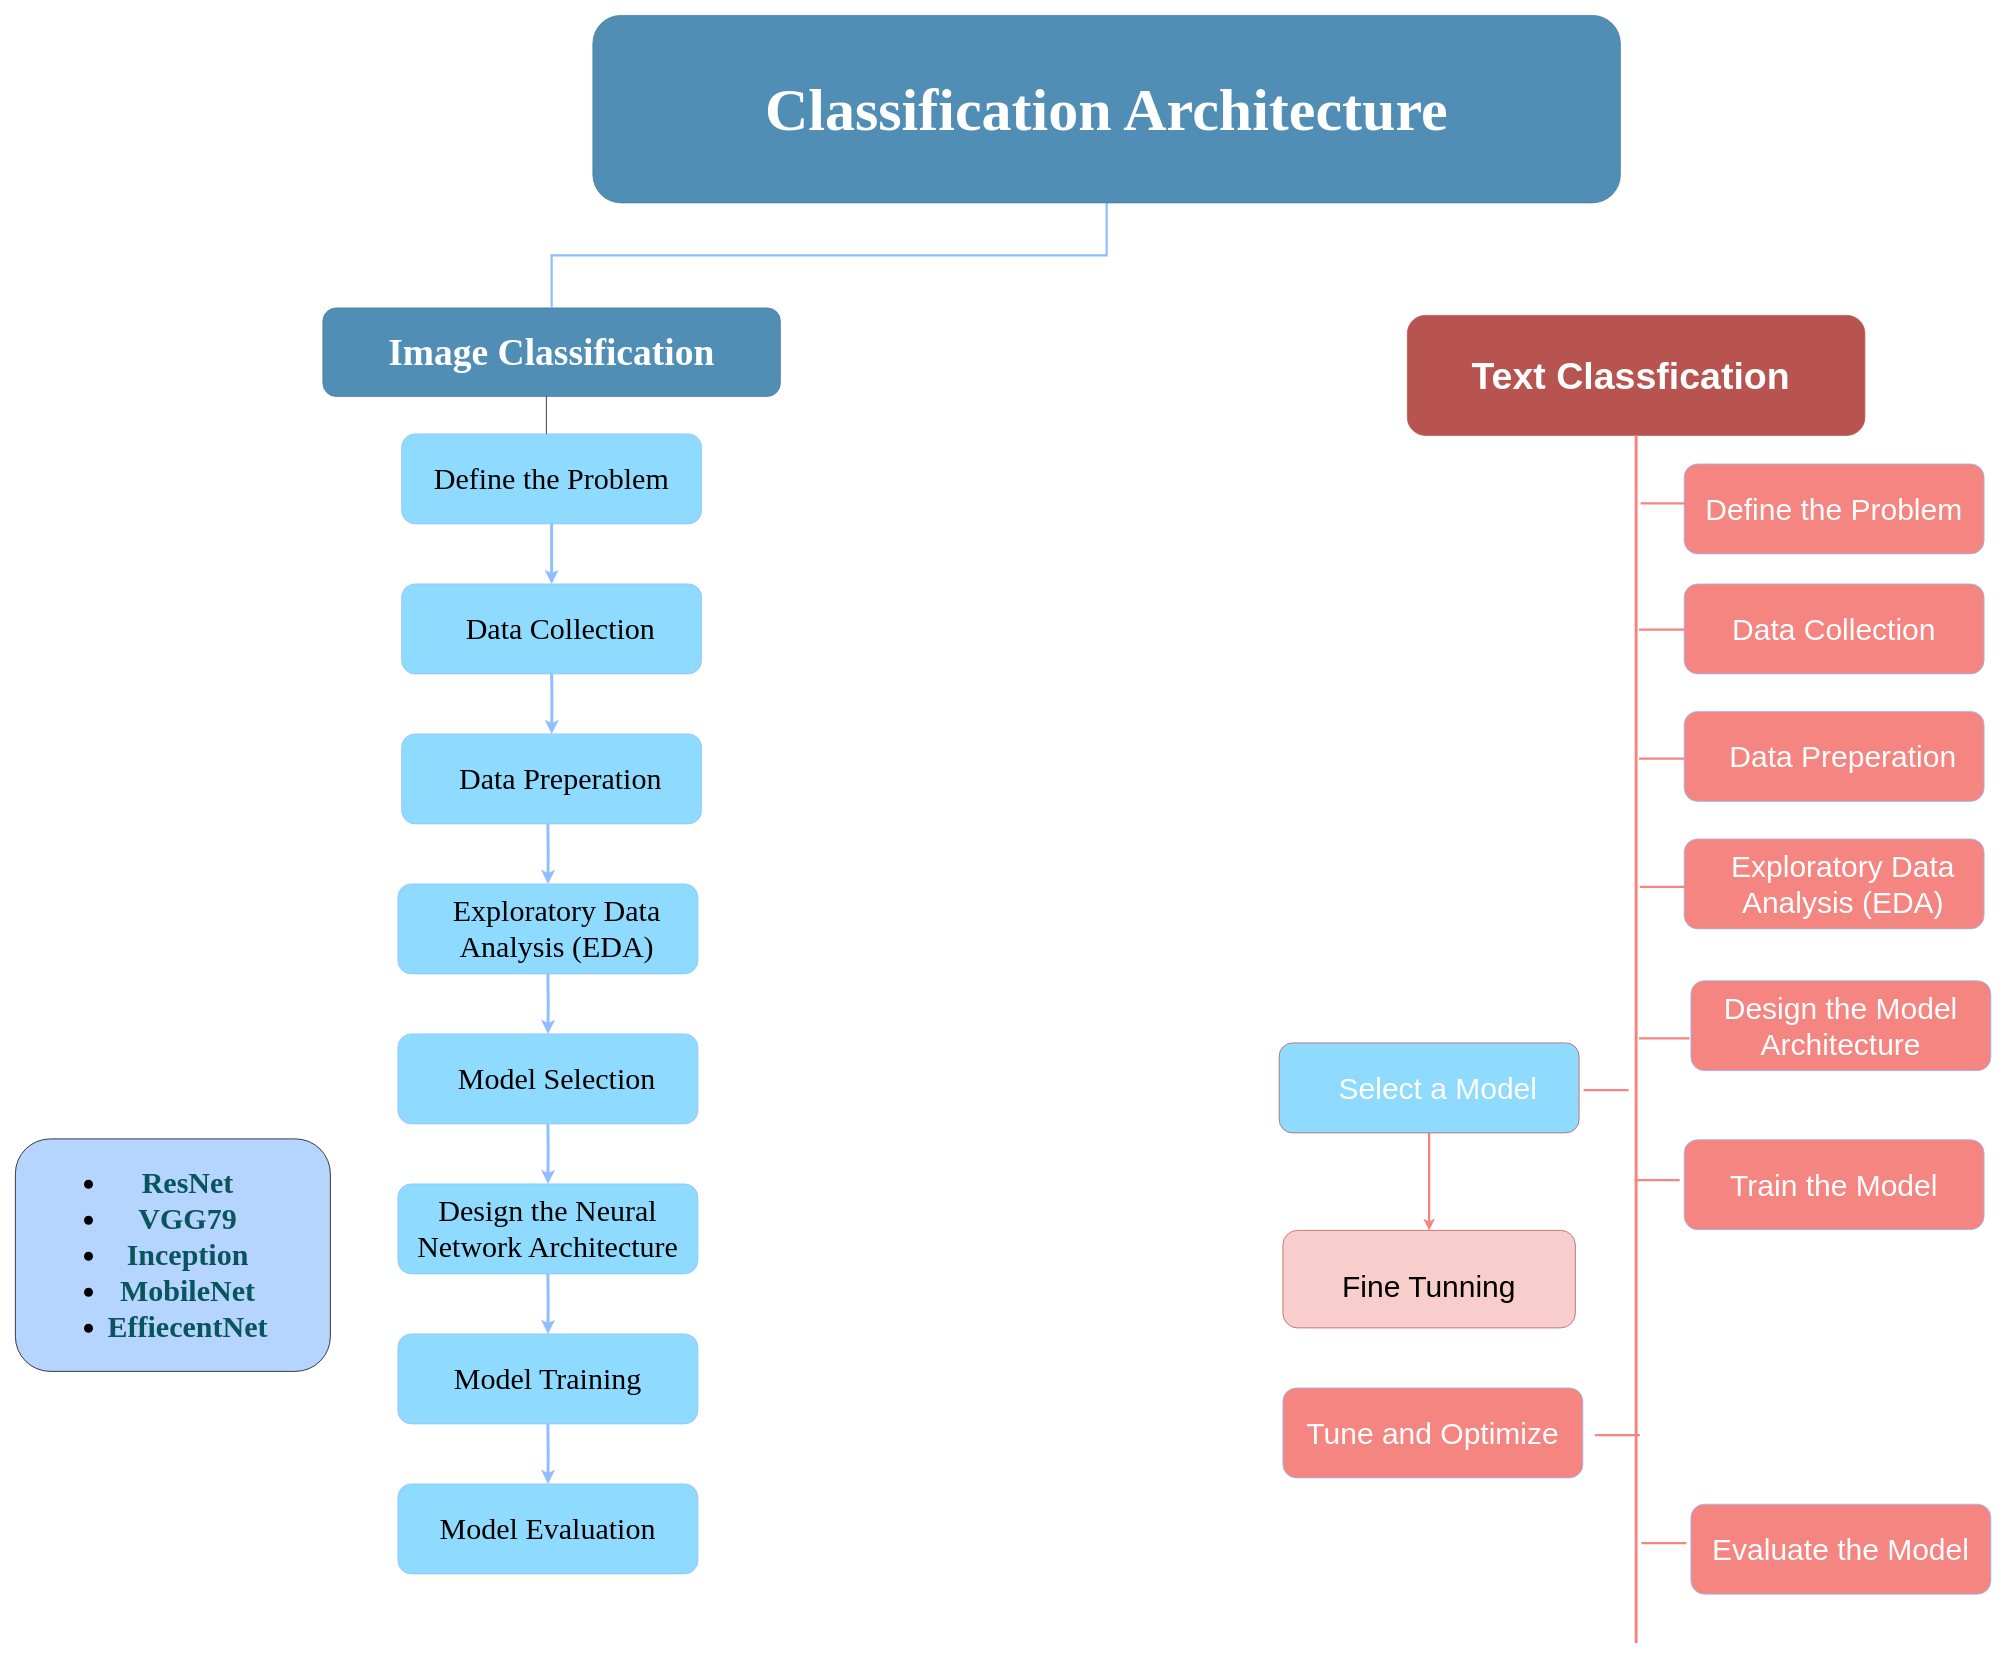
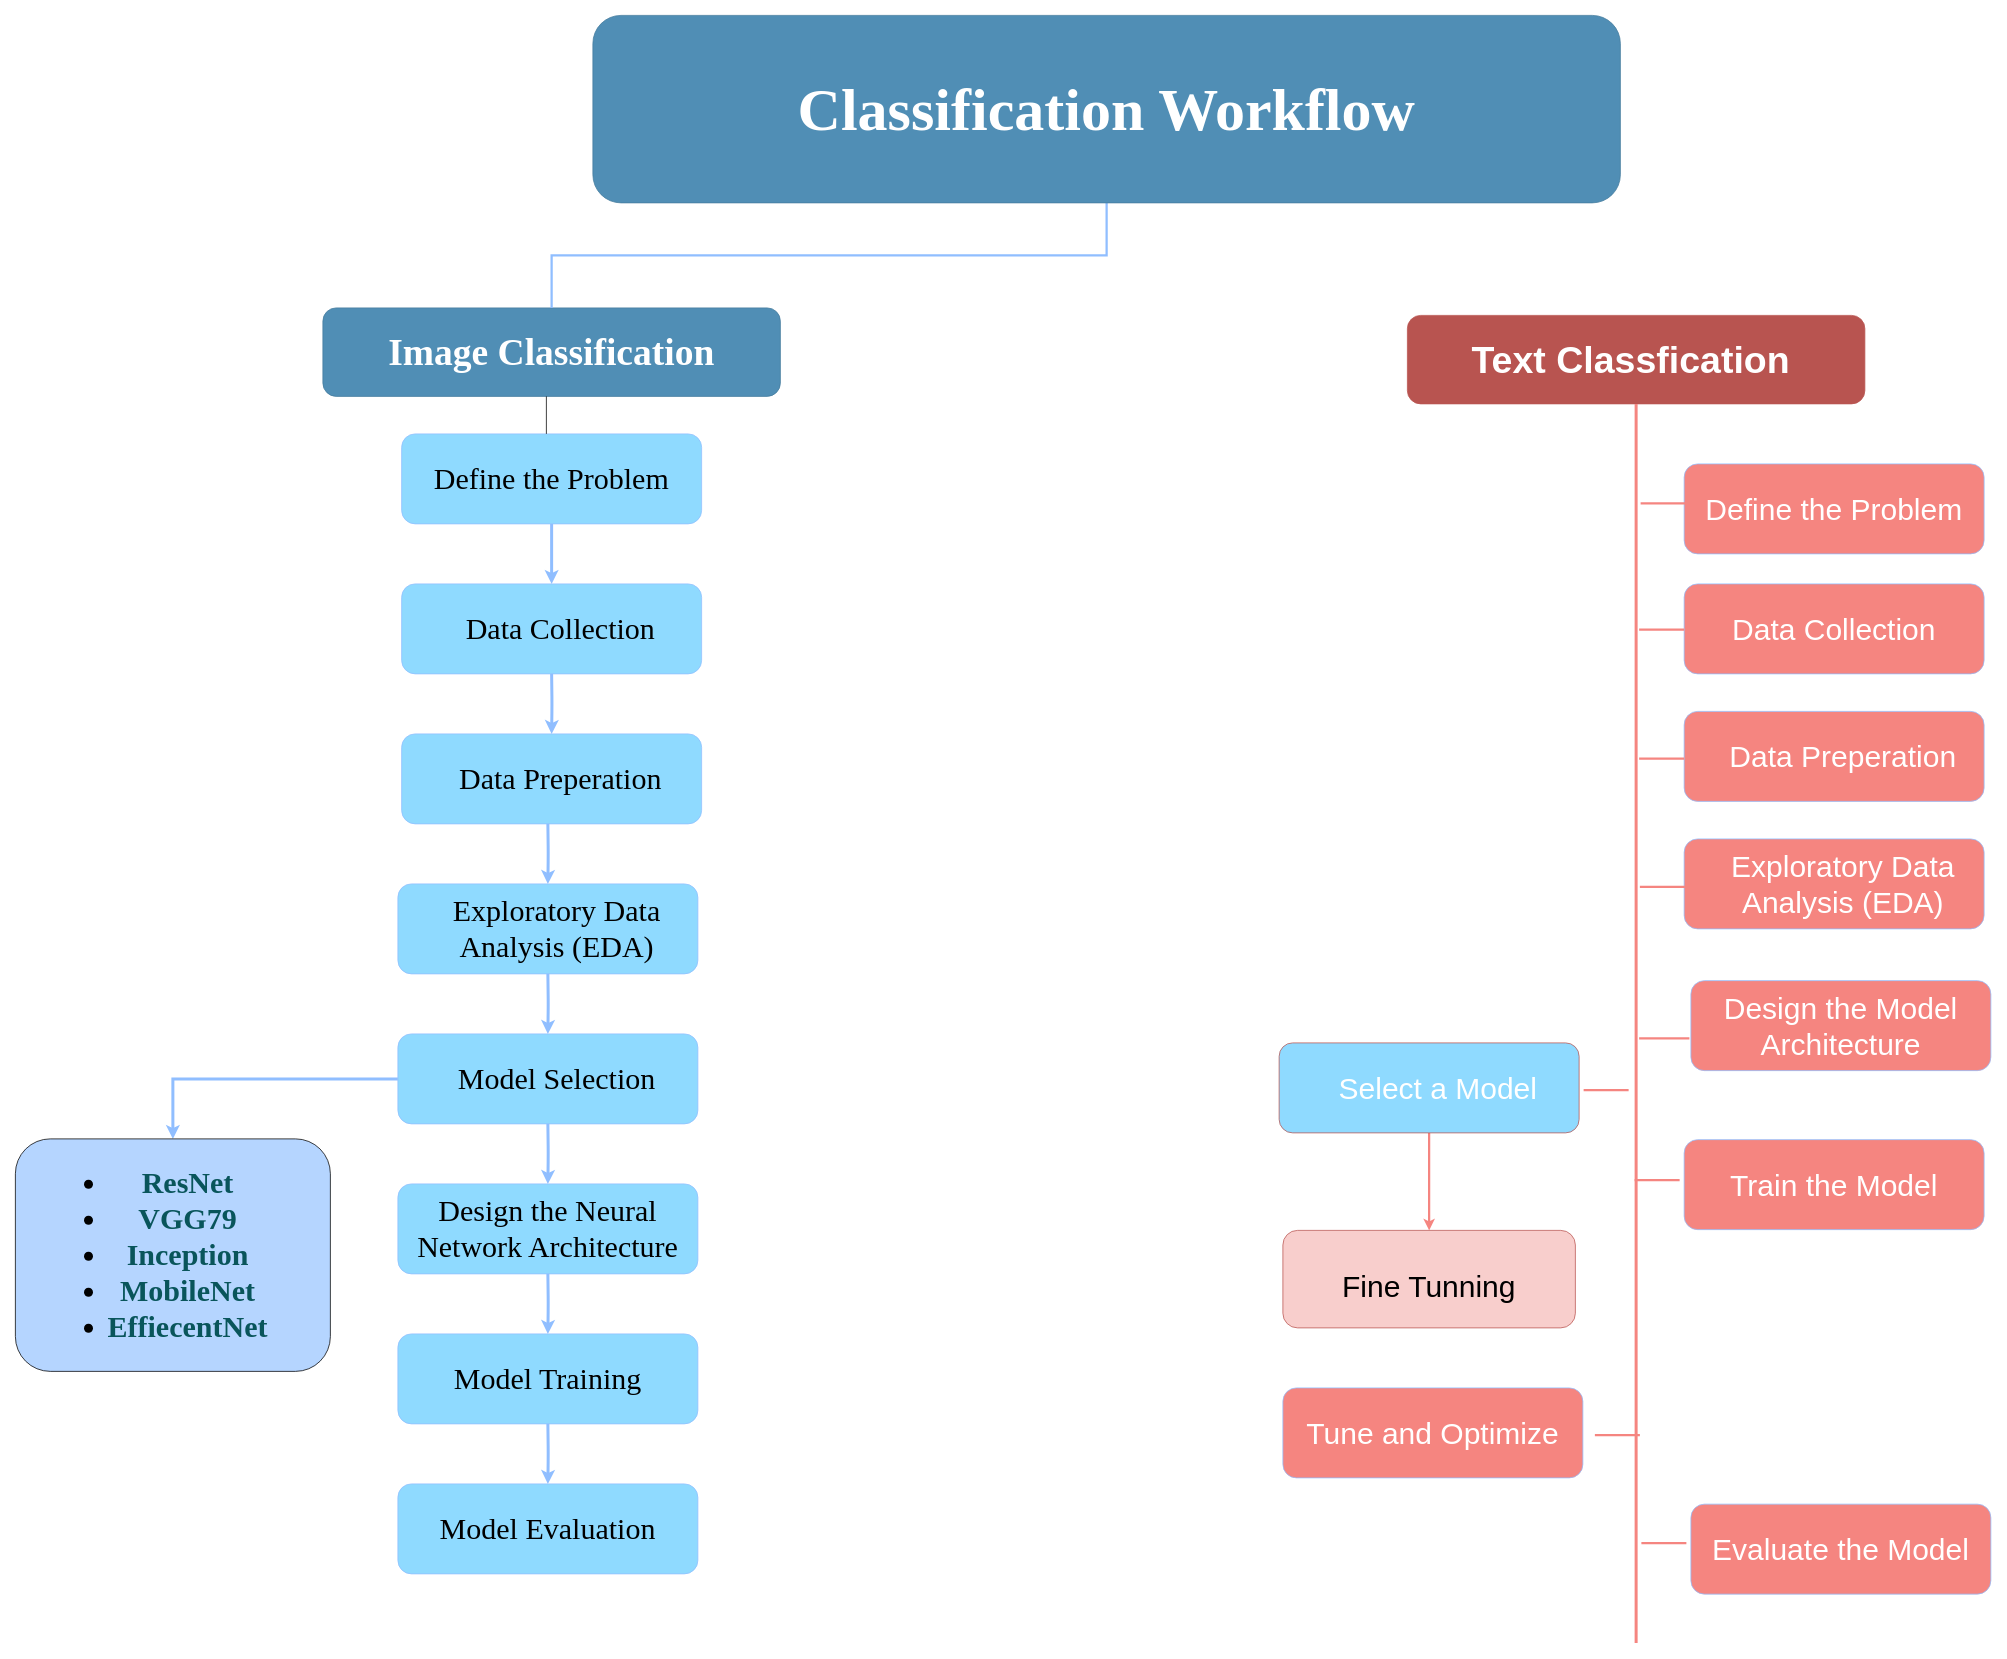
(1107, 109) -> (1107, 109)
(1636, 375) -> (1636, 360)
none -> (260, 1079)
